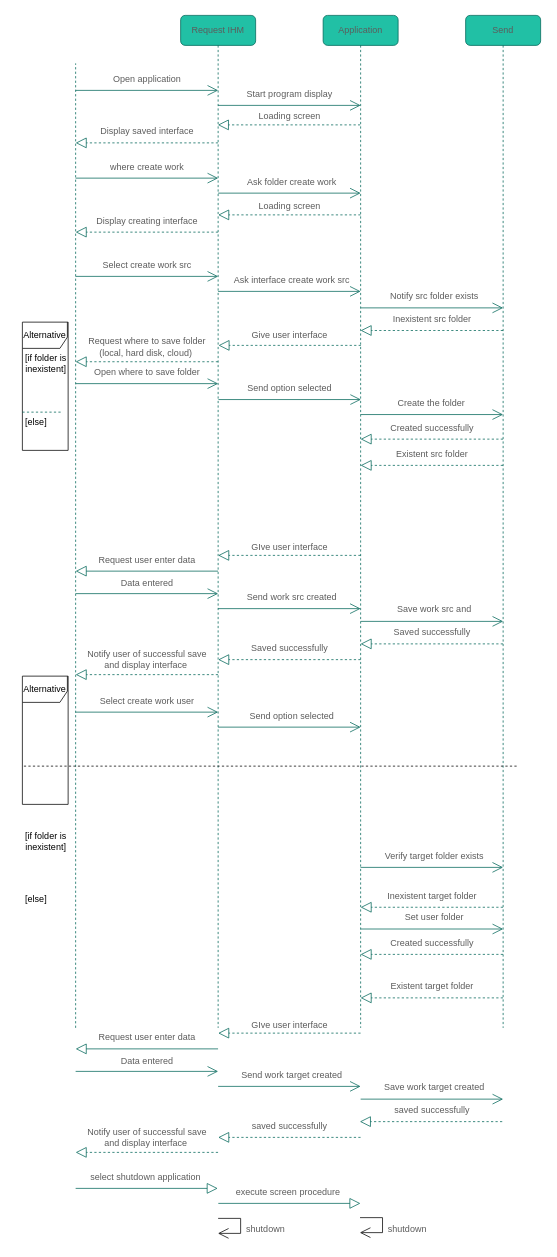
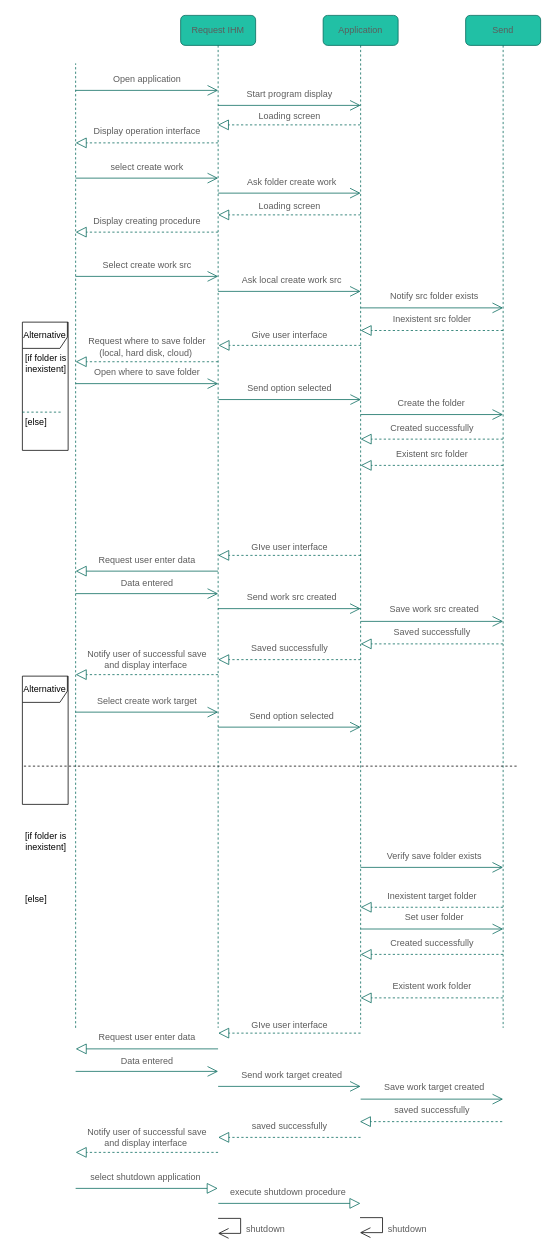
(147, 132) -> (147, 132)
(147, 167) -> (147, 167)
(147, 221) -> (147, 221)
(292, 280) -> (292, 280)
(434, 615) -> (434, 615)
(147, 701) -> (147, 701)
(434, 856) -> (434, 856)
(432, 987) -> (432, 987)
(288, 1192) -> (288, 1192)
